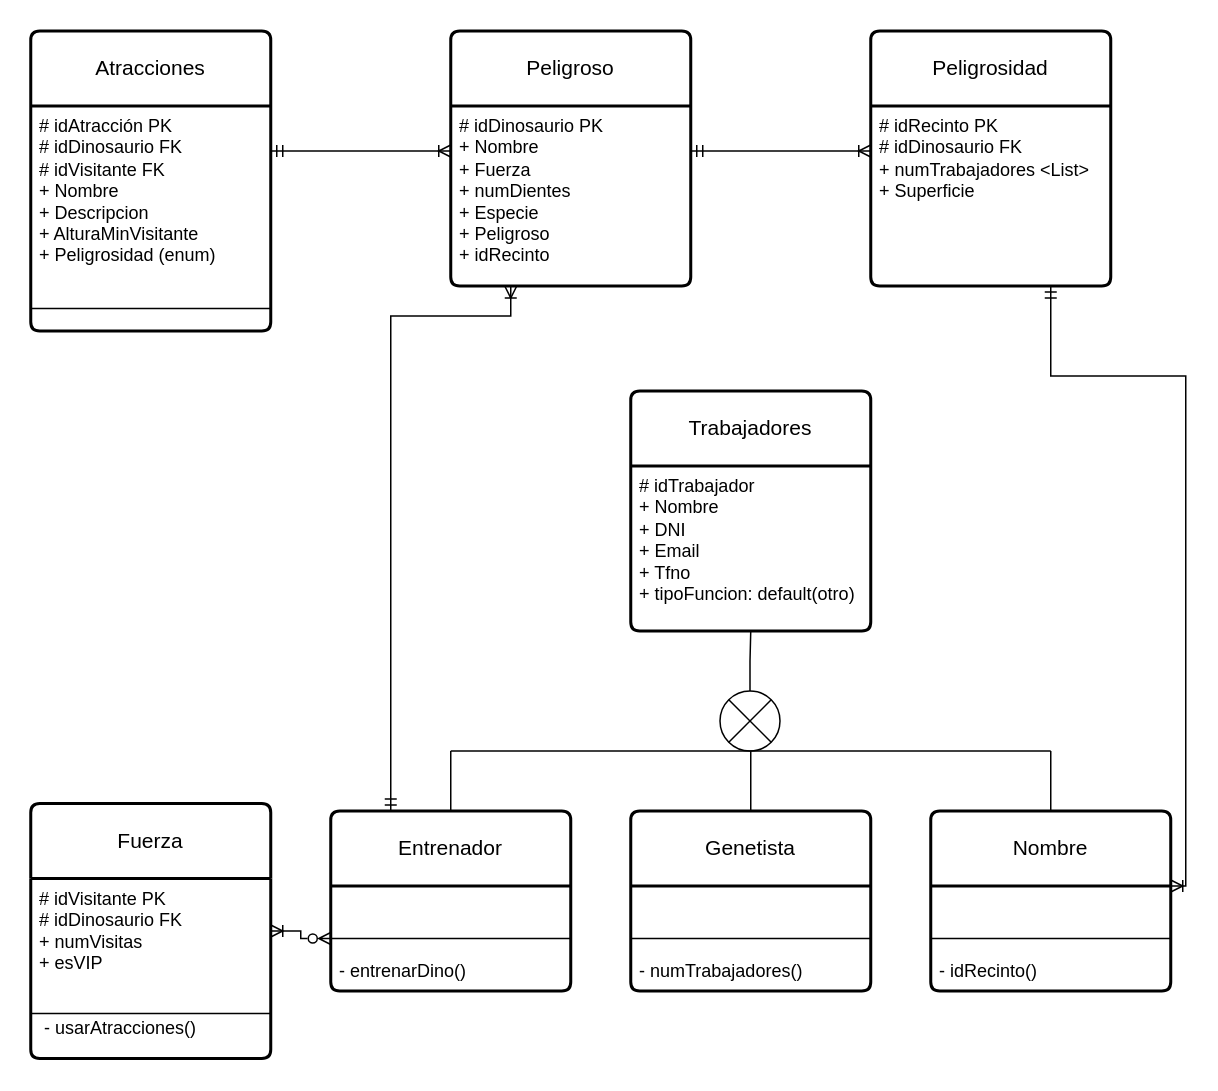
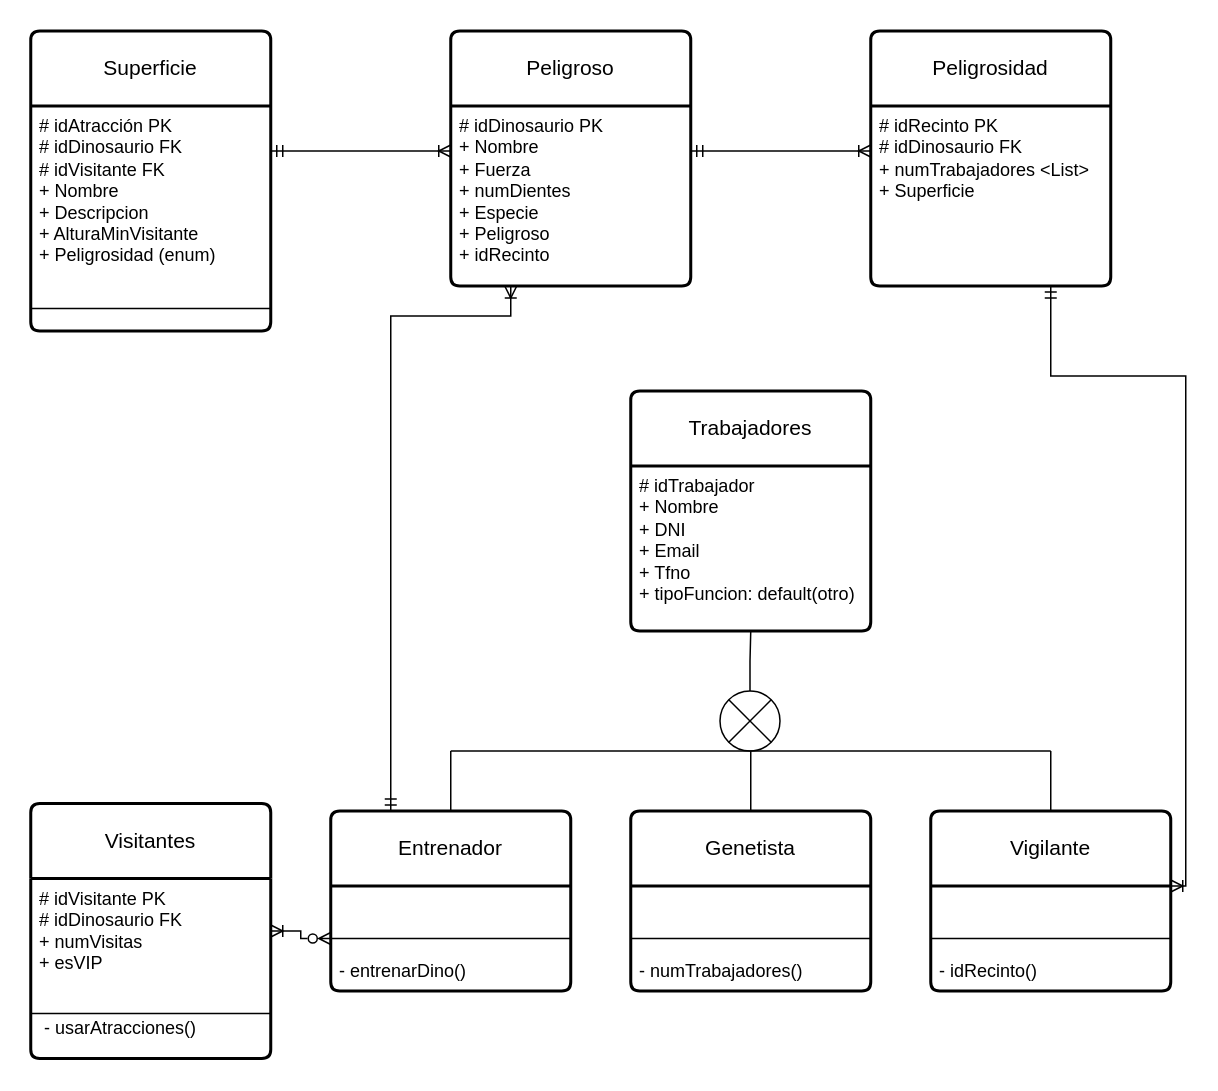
(151, 68) -> (151, 68)
(151, 841) -> (151, 841)
(1051, 848) -> (1051, 848)
